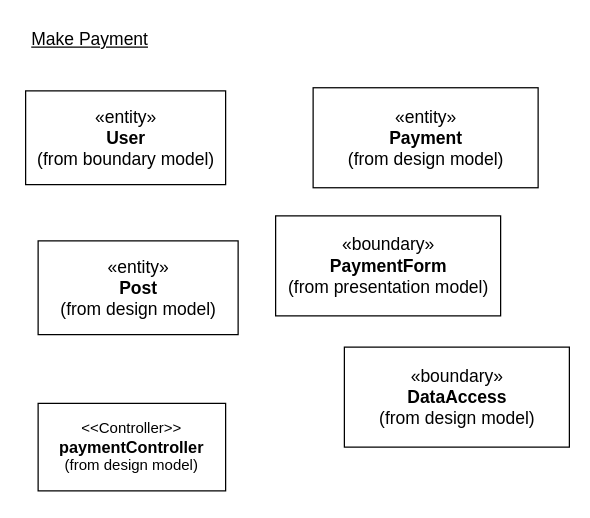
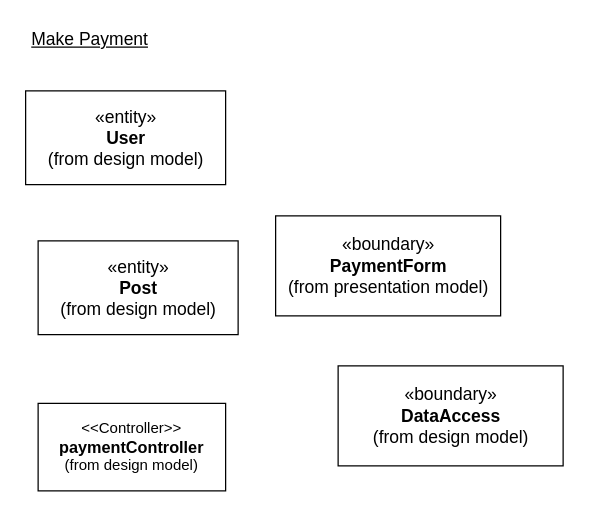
(126, 138) -> (126, 138)
(426, 138) -> none
(457, 397) -> (451, 416)
